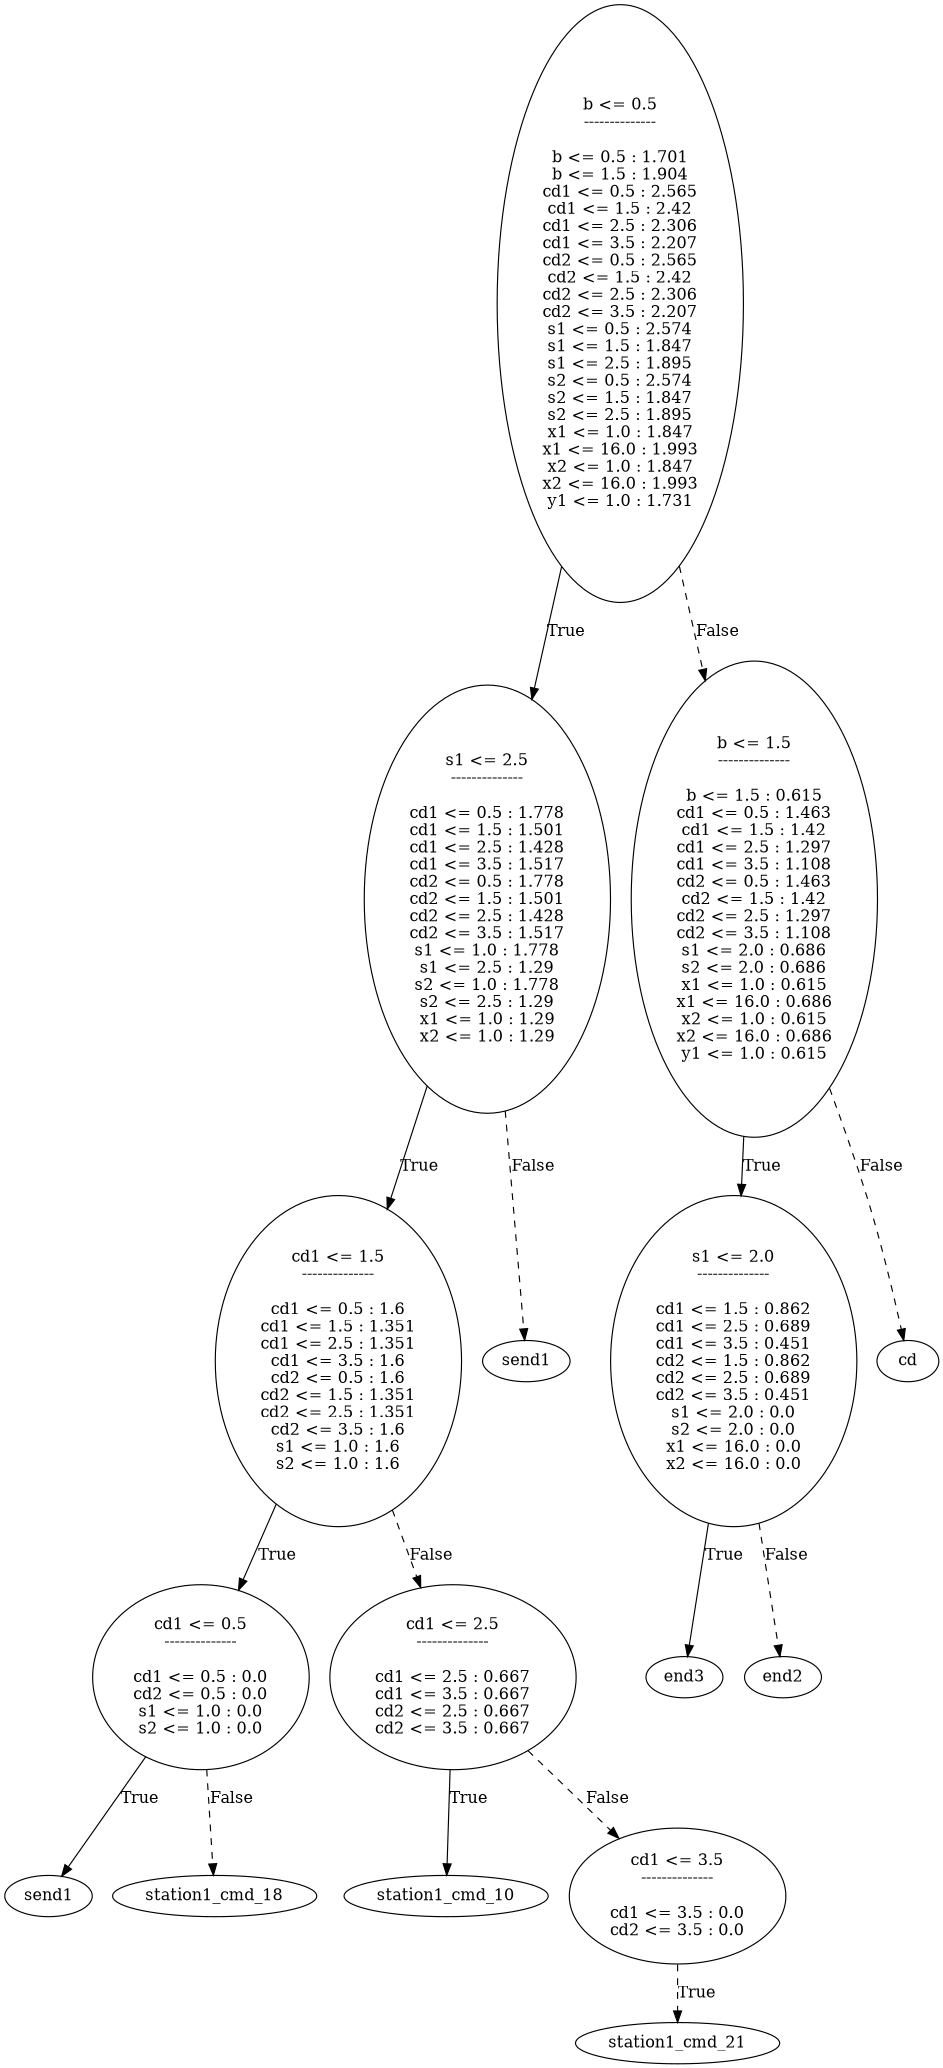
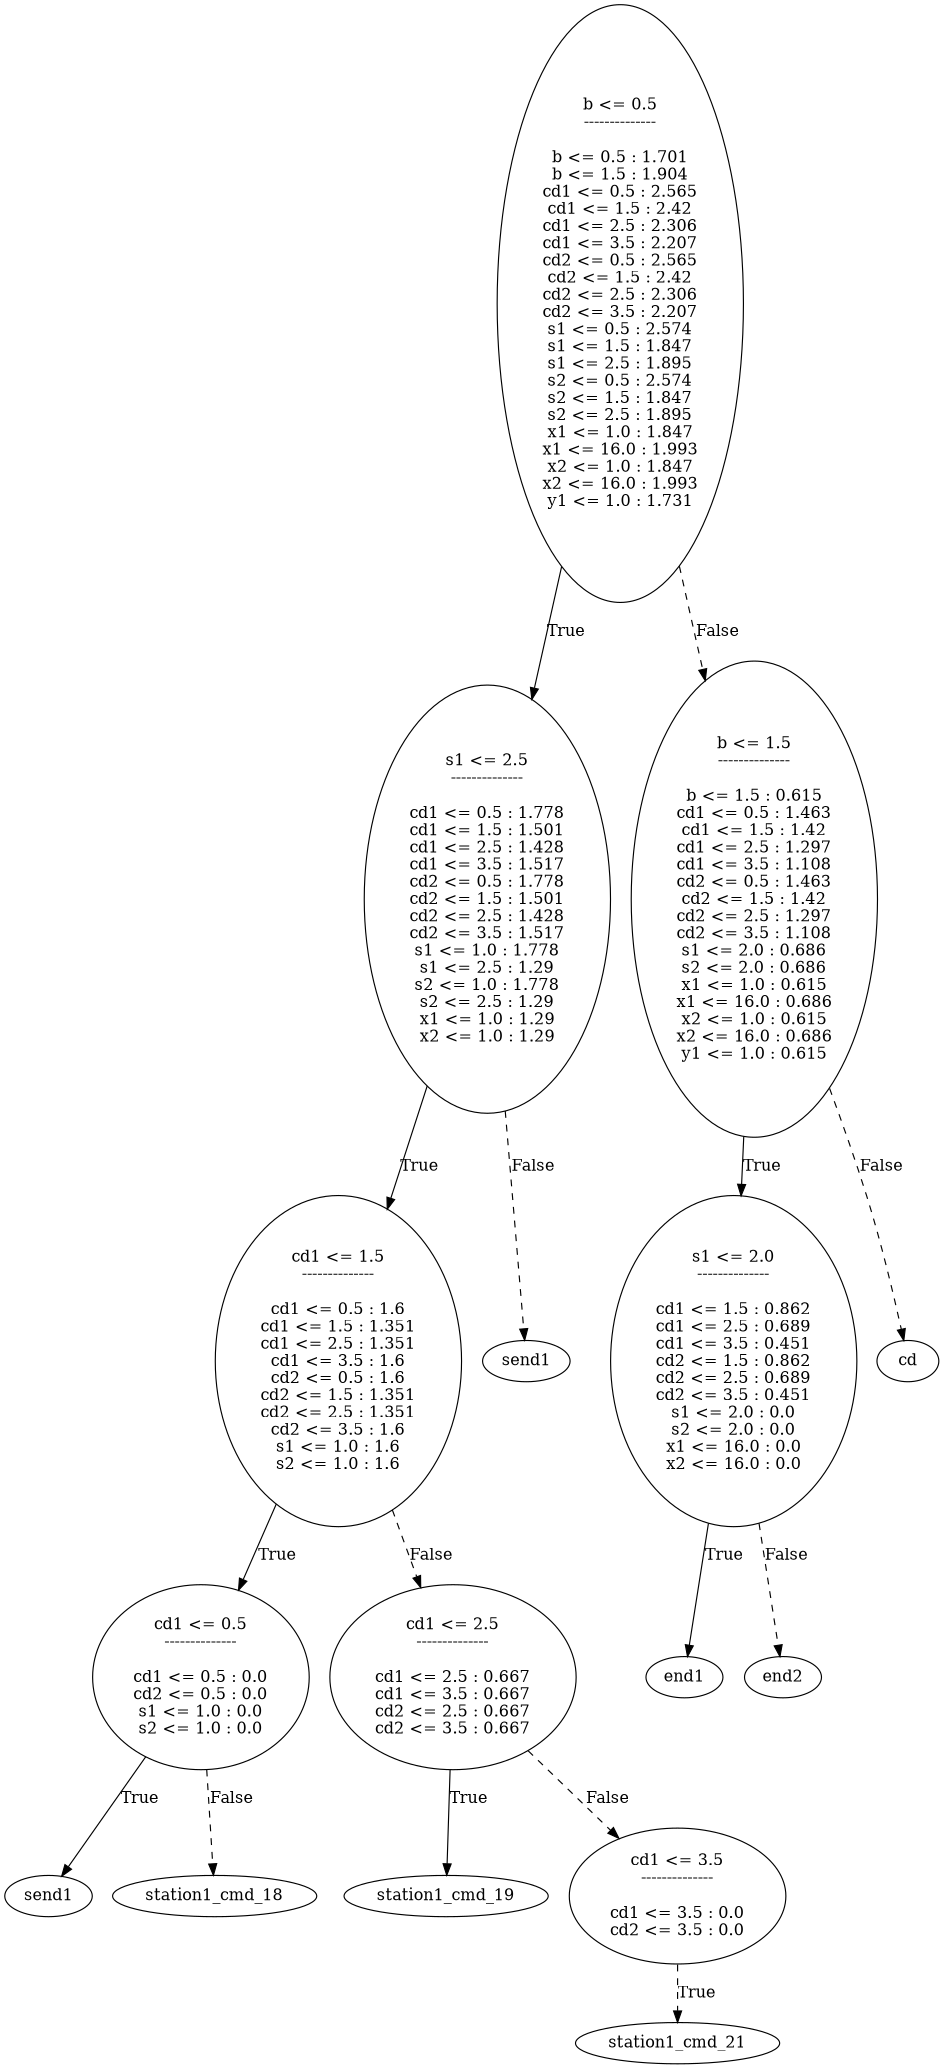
(684, 1677) -> (684, 1677)
(446, 1896) -> (446, 1896)
